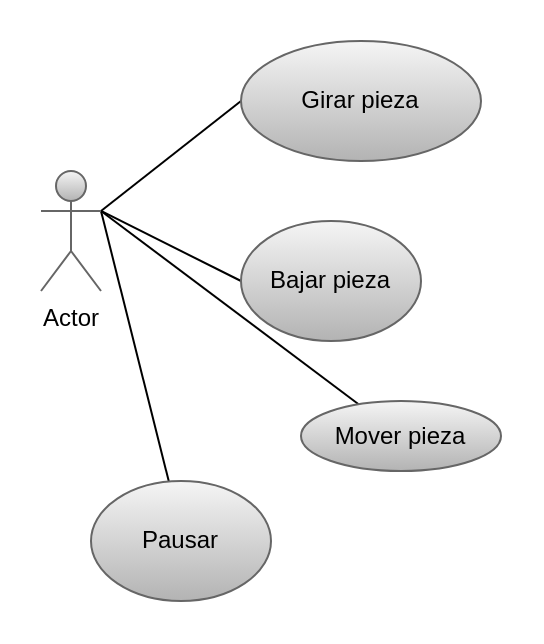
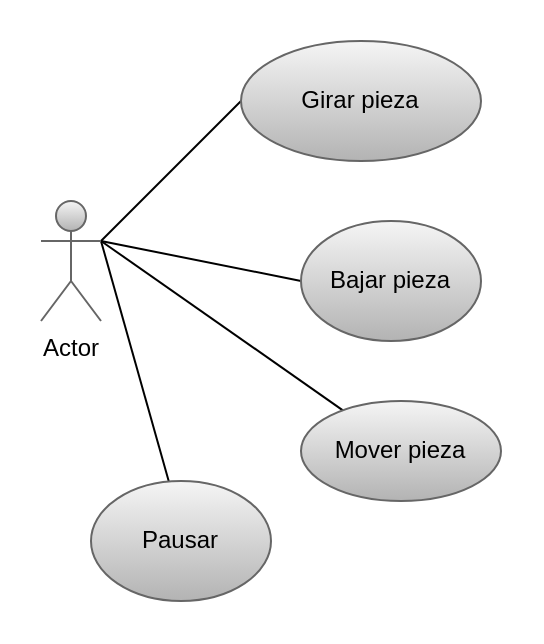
(71, 231) -> (71, 261)
(331, 281) -> (391, 281)
(401, 436) -> (401, 451)
